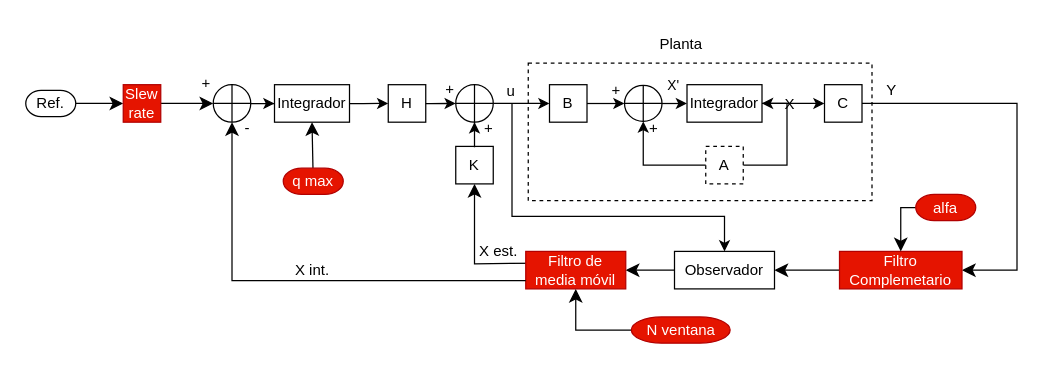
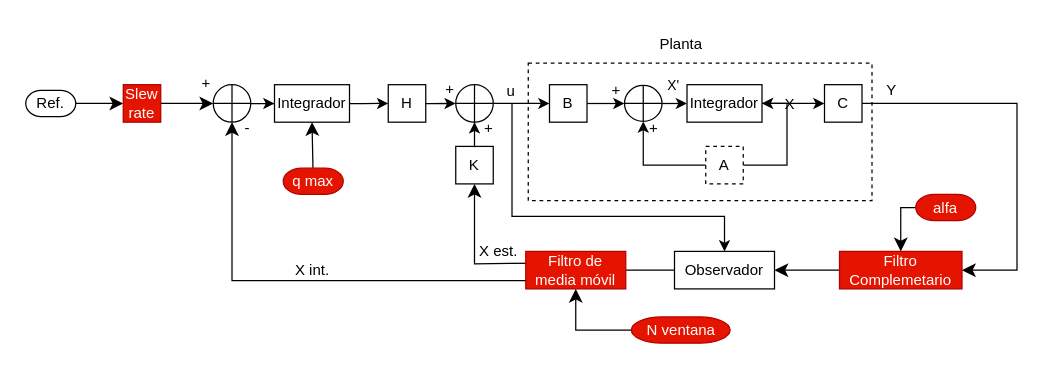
(637, 270) -> (632, 270)
